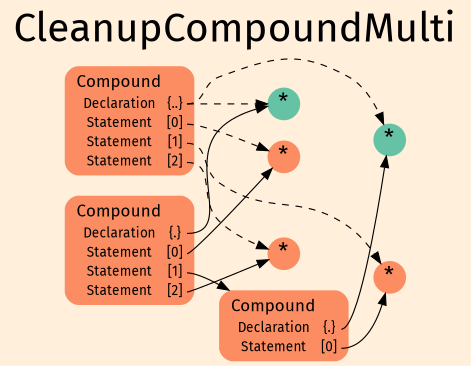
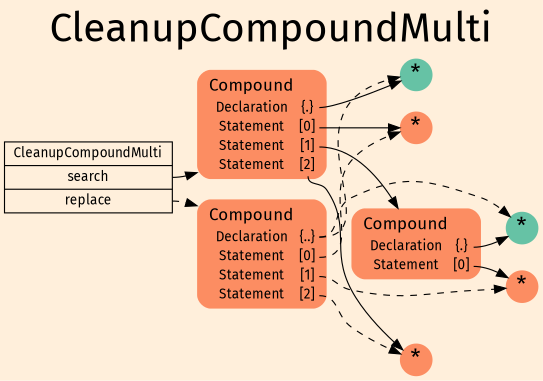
none -> (88, 177)
